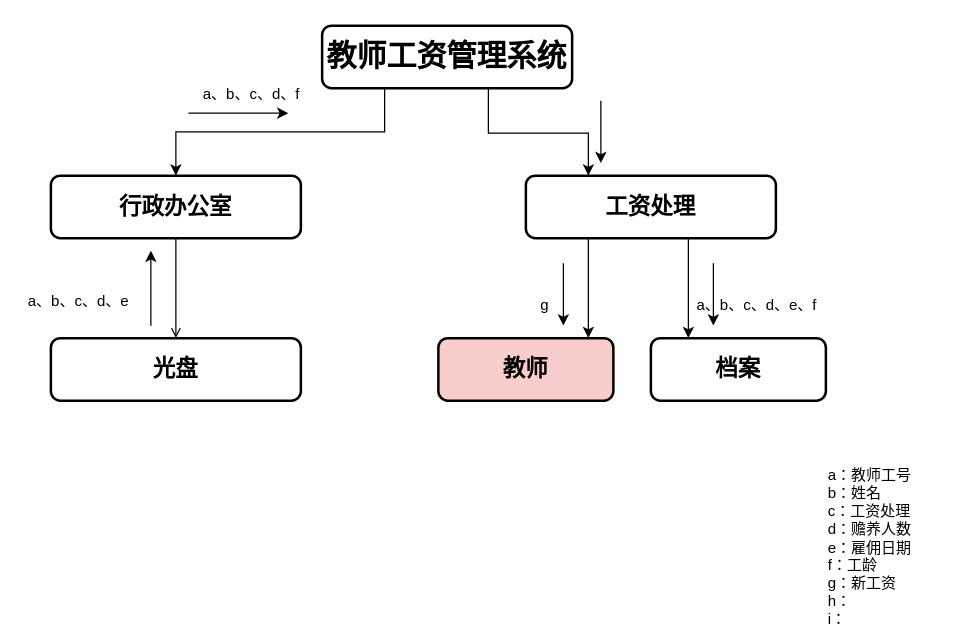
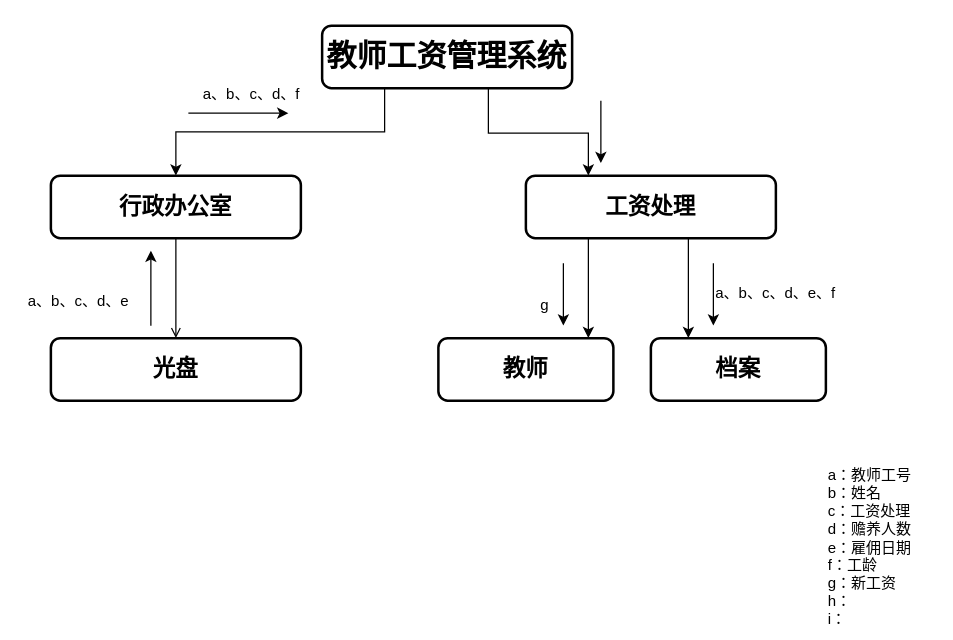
(763, 306) -> (782, 293)
(526, 369) -> (526, 369)
